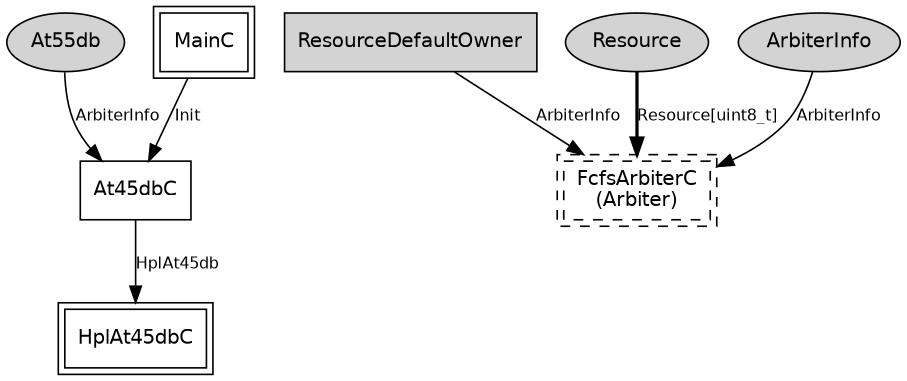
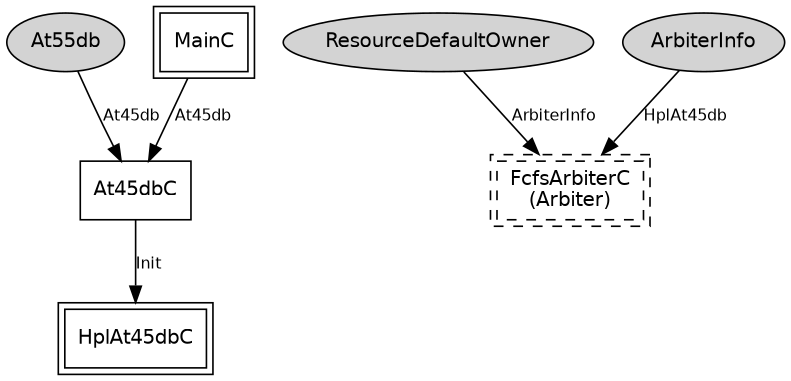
(411, 42) -> (438, 42)
(637, 42) -> none
(118, 116) -> (132, 116)
(188, 116) -> (203, 116)
(839, 116) -> (686, 116)
(178, 265) -> (149, 265)
